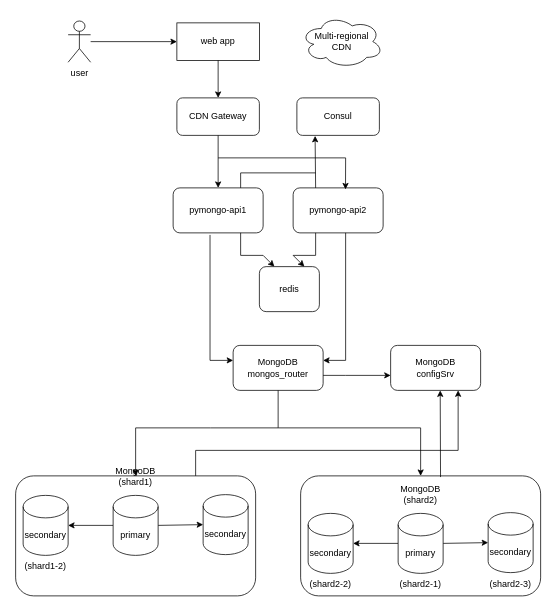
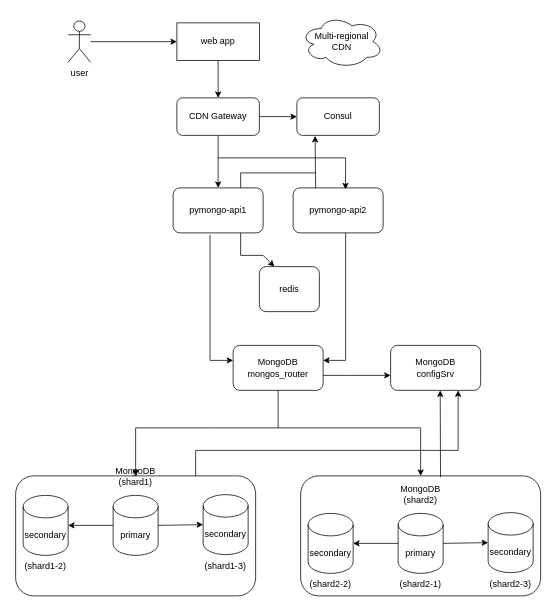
none -> (275, 117)
(310, 255) -> none
none -> (225, 566)
